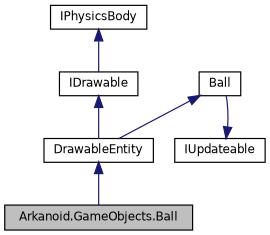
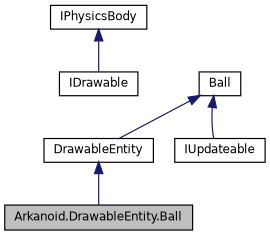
(228, 111) -> (212, 123)
(99, 123) -> none
(99, 218) -> (99, 218)
